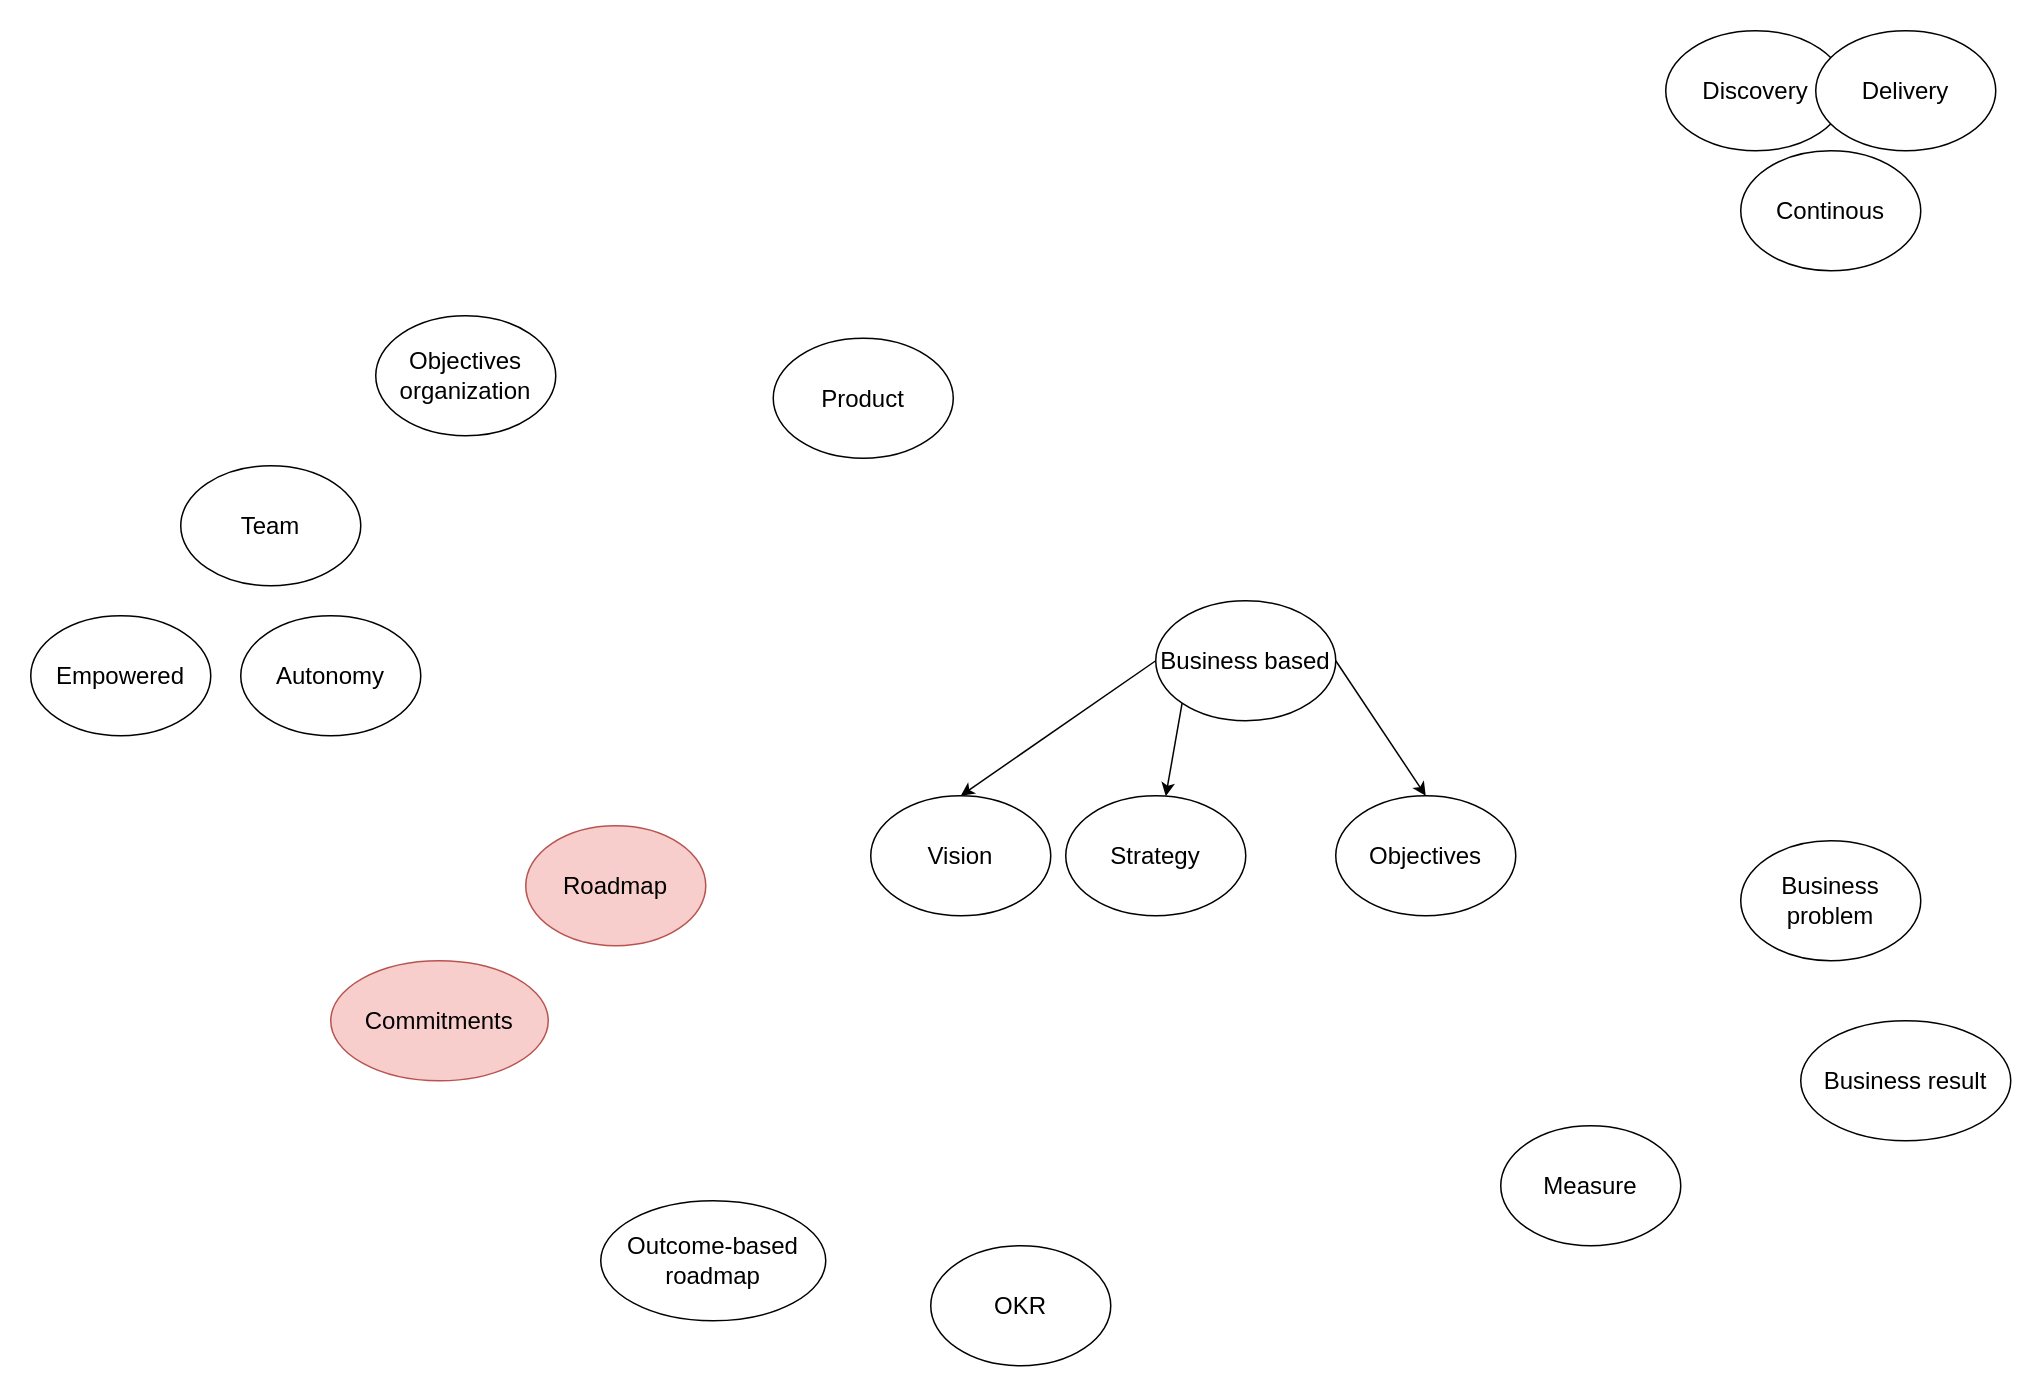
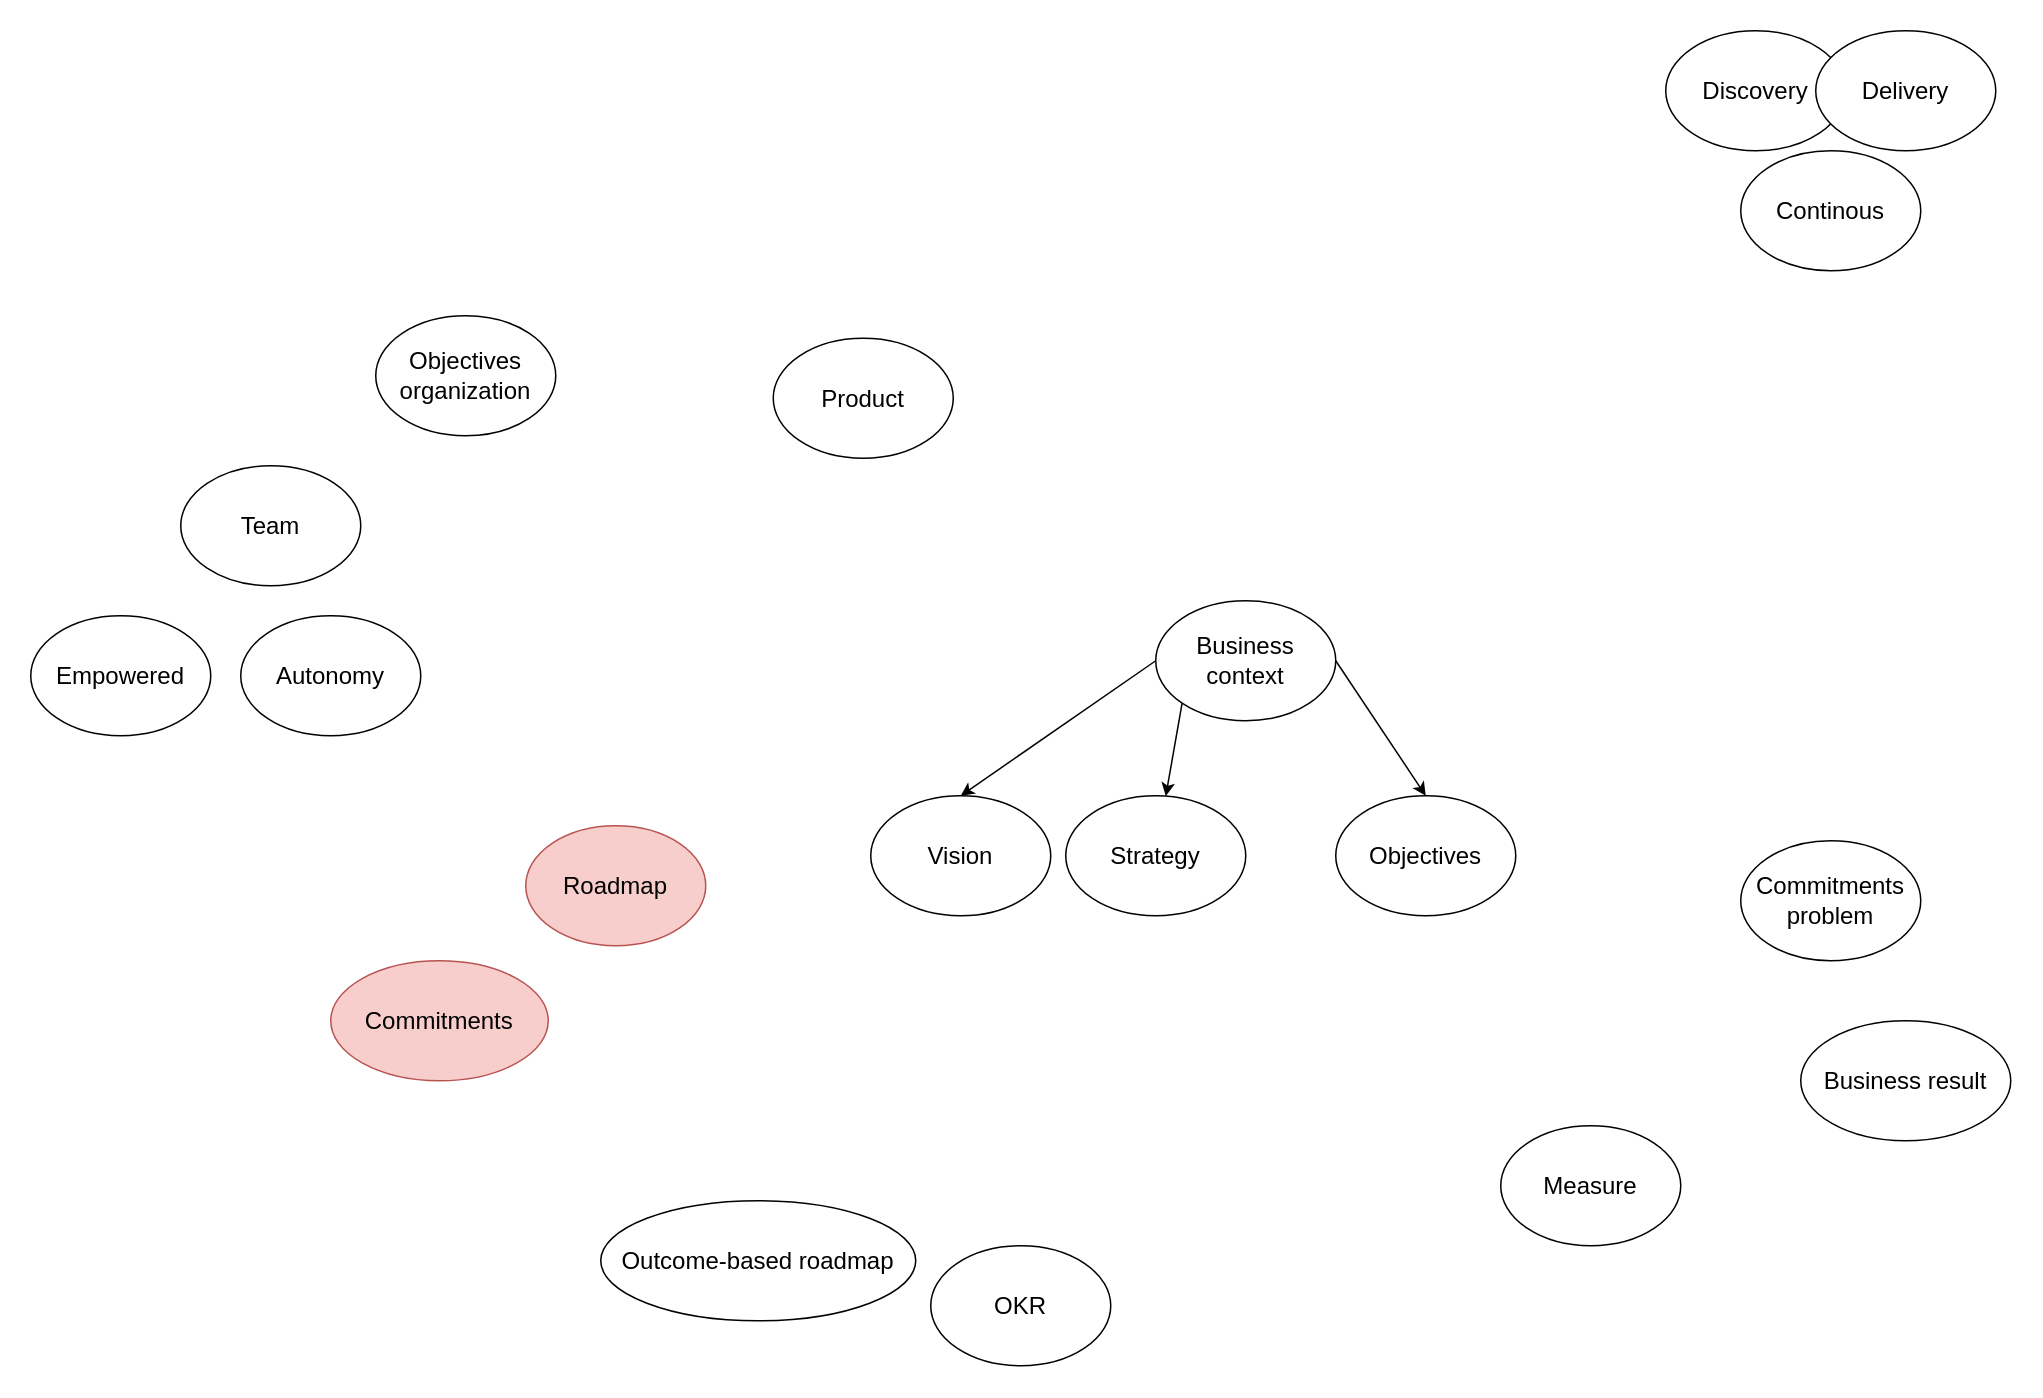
(1246, 661) -> (1246, 661)
(1831, 901) -> (1831, 901)
(713, 1261) -> (758, 1261)
